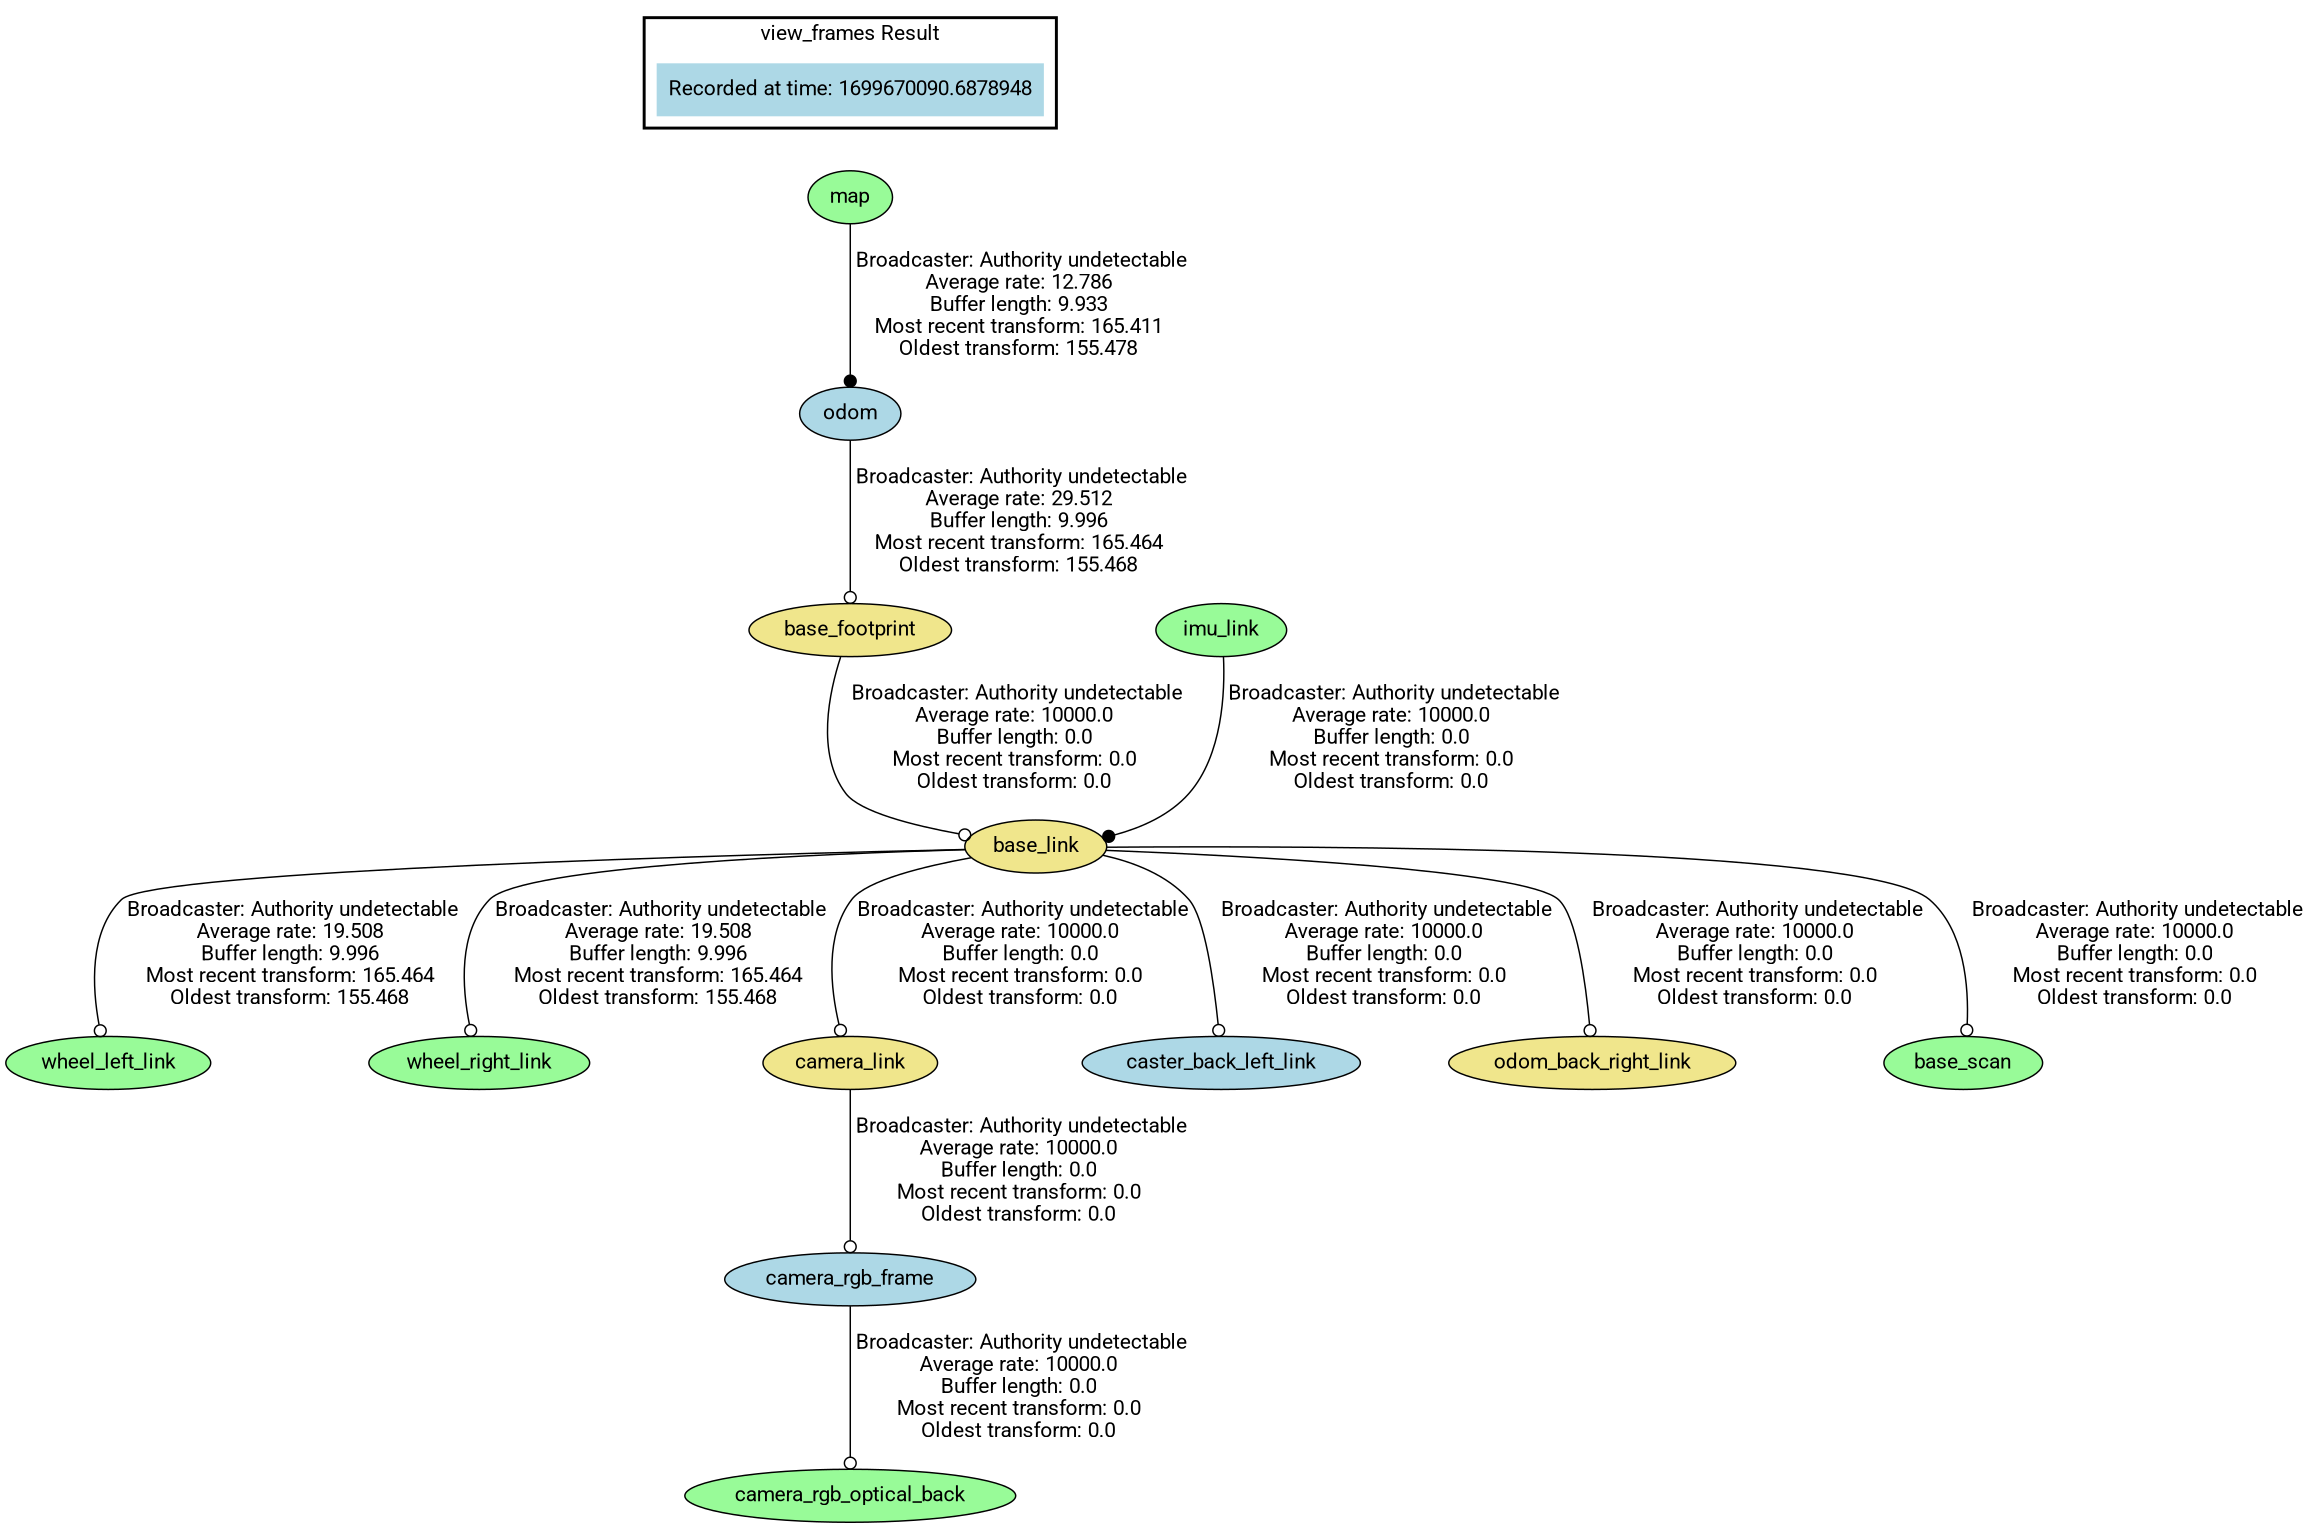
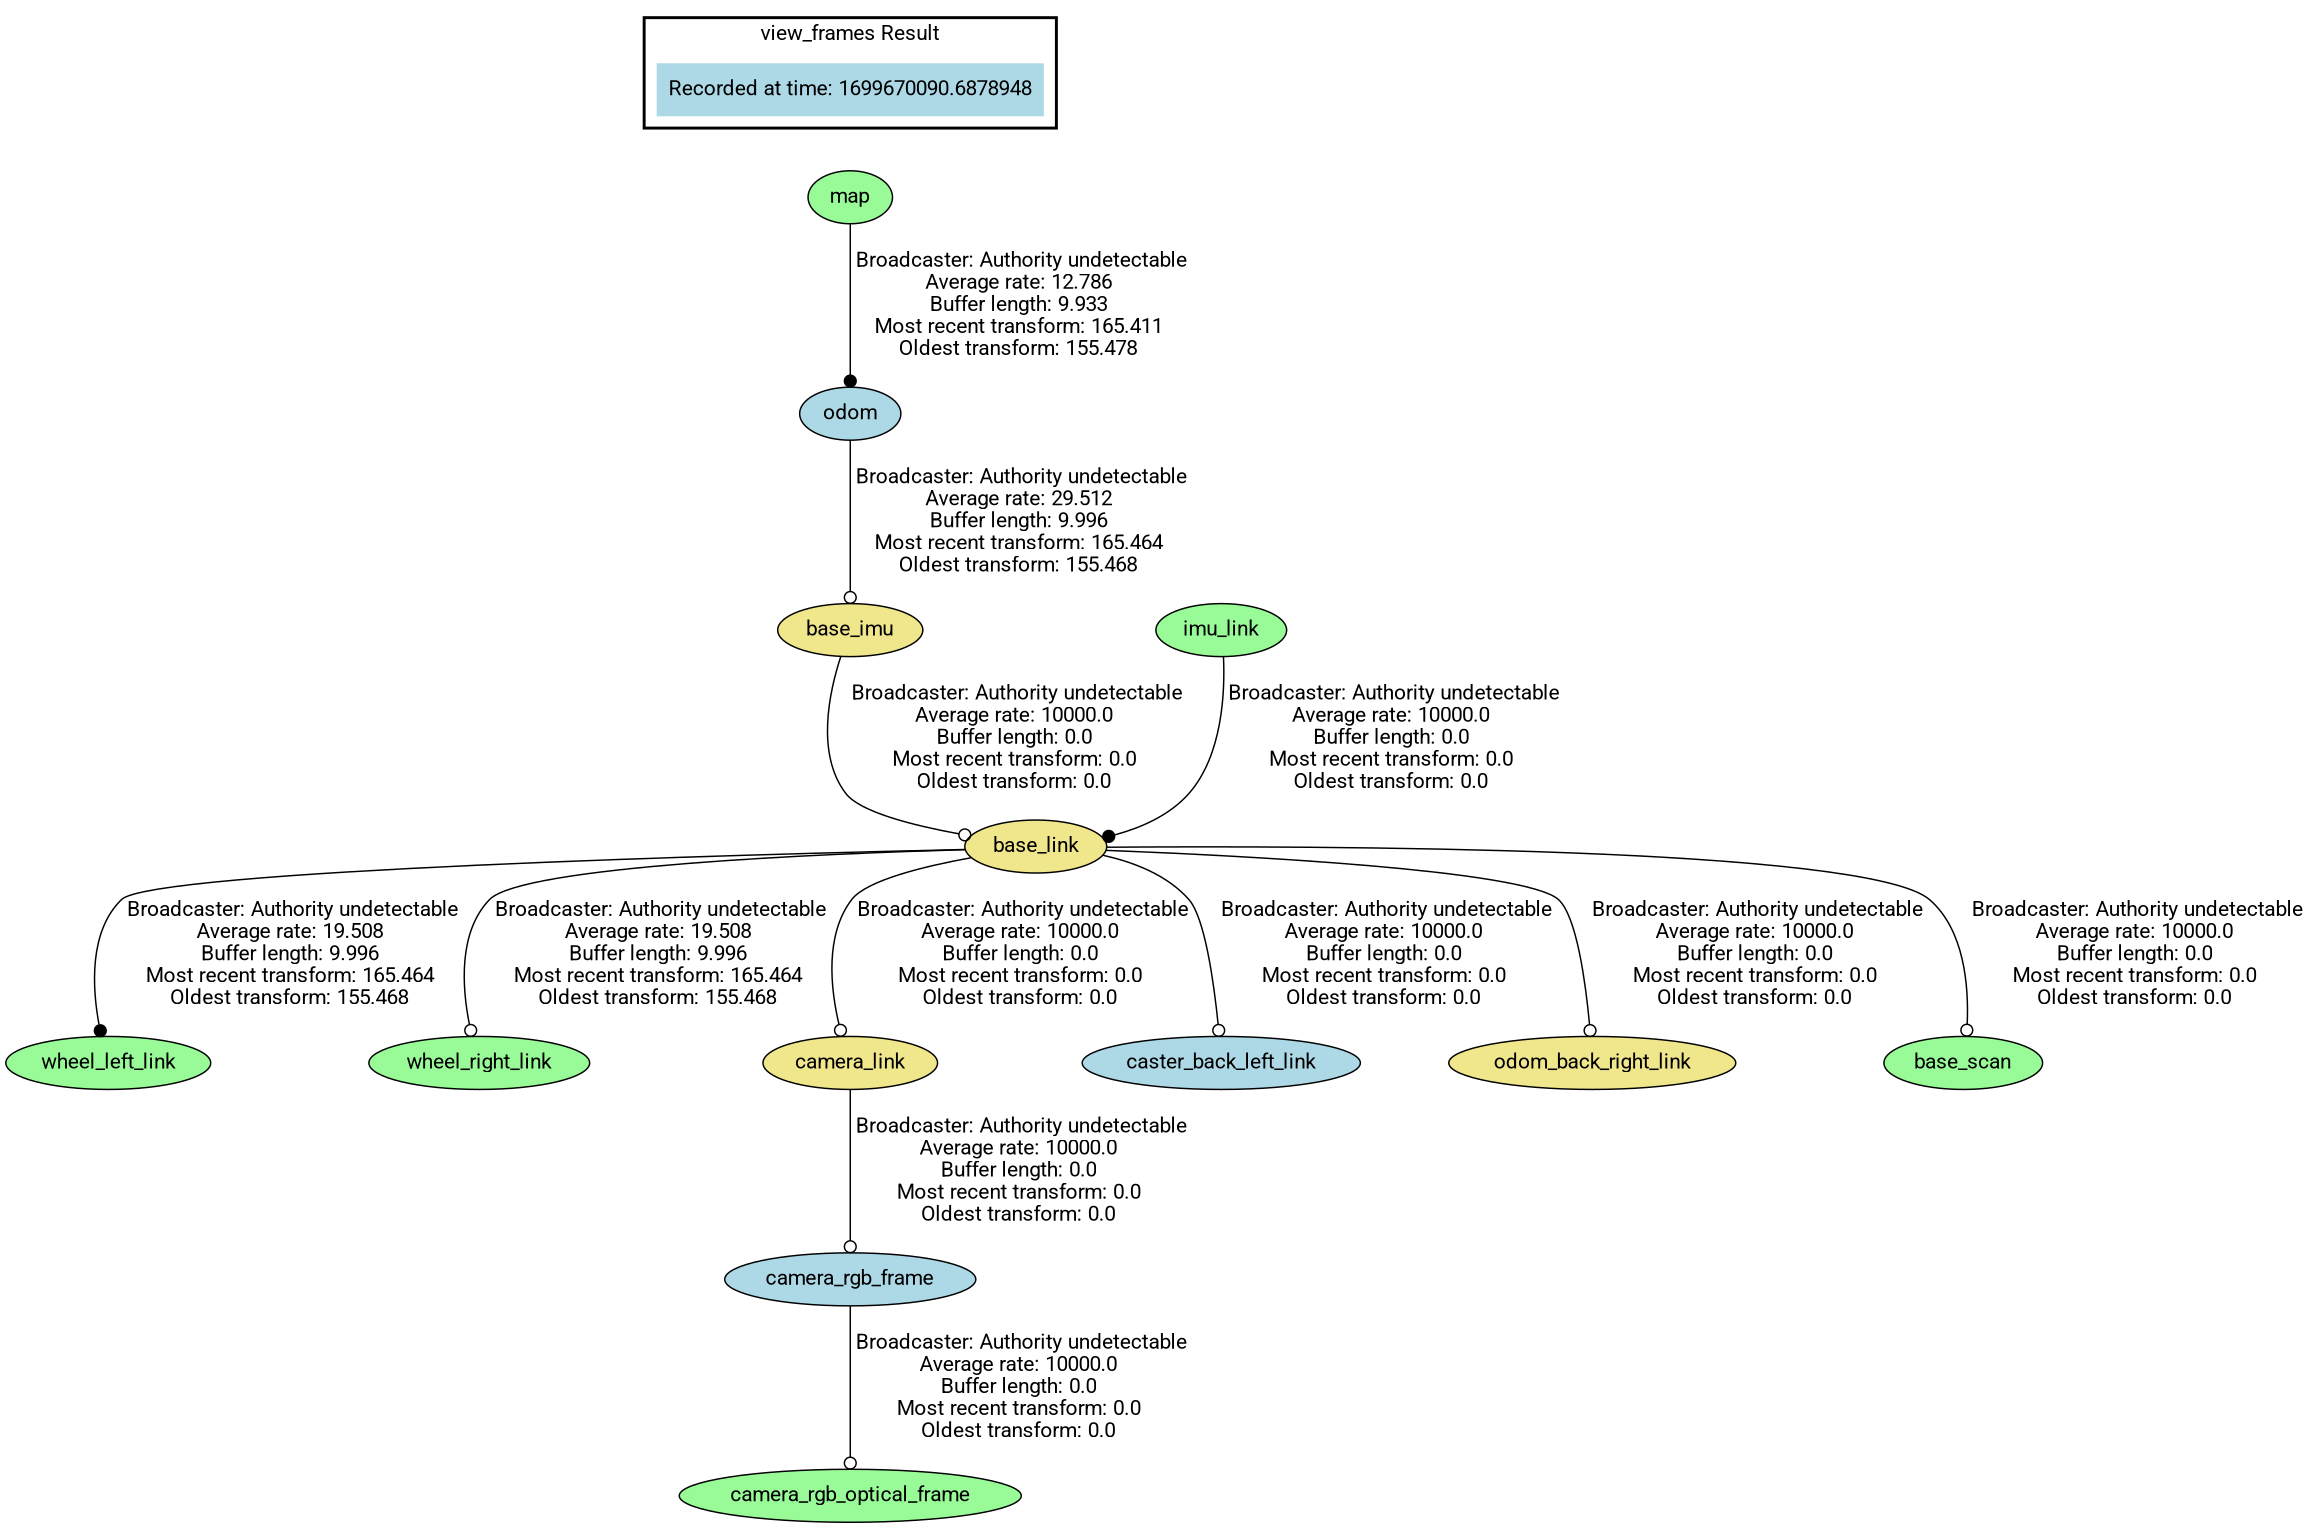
(850, 630) -> (850, 630)
(476, 865) -> (476, 865)
(850, 1496) -> (850, 1496)
